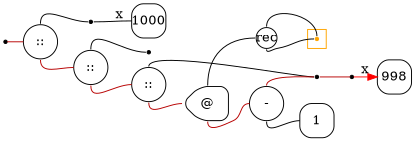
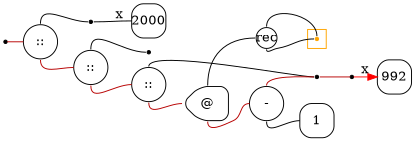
(149, 21) -> (149, 21)
(394, 77) -> (394, 77)
